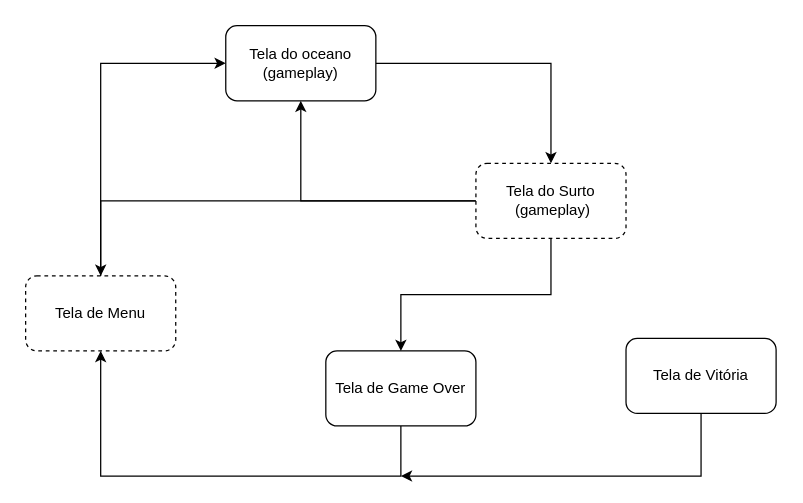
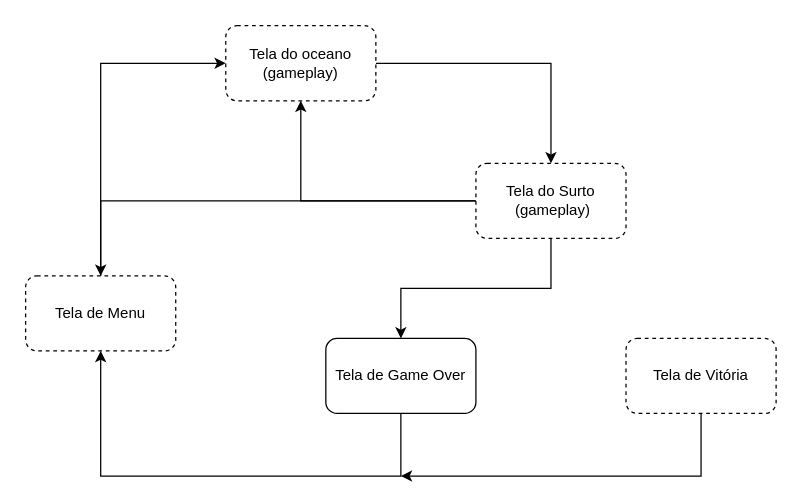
(301, 63) -> (301, 63)
(701, 376) -> (701, 376)
(401, 388) -> (401, 376)
